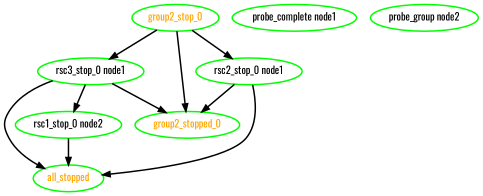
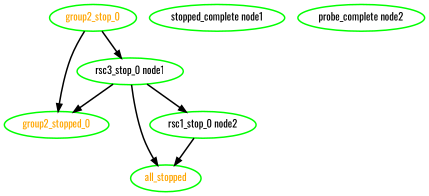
(294, 18) -> (217, 18)
(424, 18) -> (361, 18)
(249, 71) -> none
